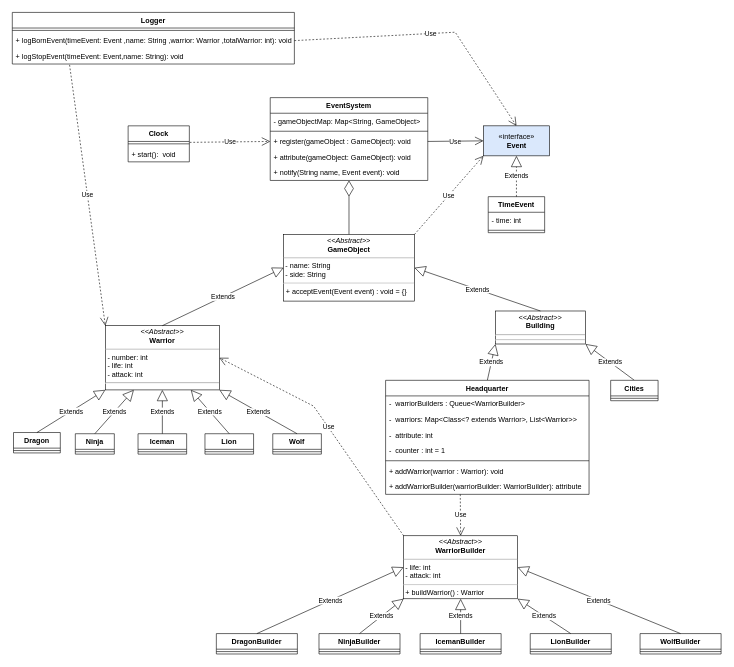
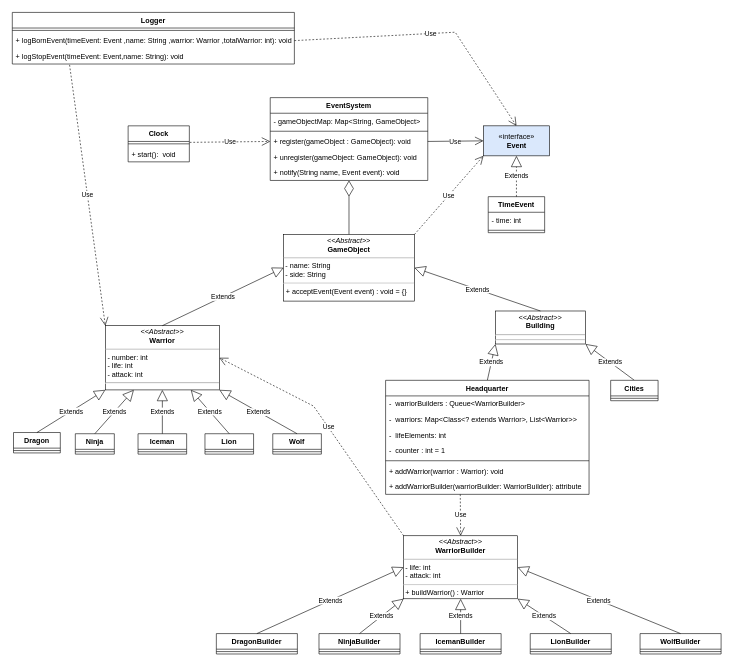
(350, 157) -> (353, 157)
(418, 435) -> (423, 435)
